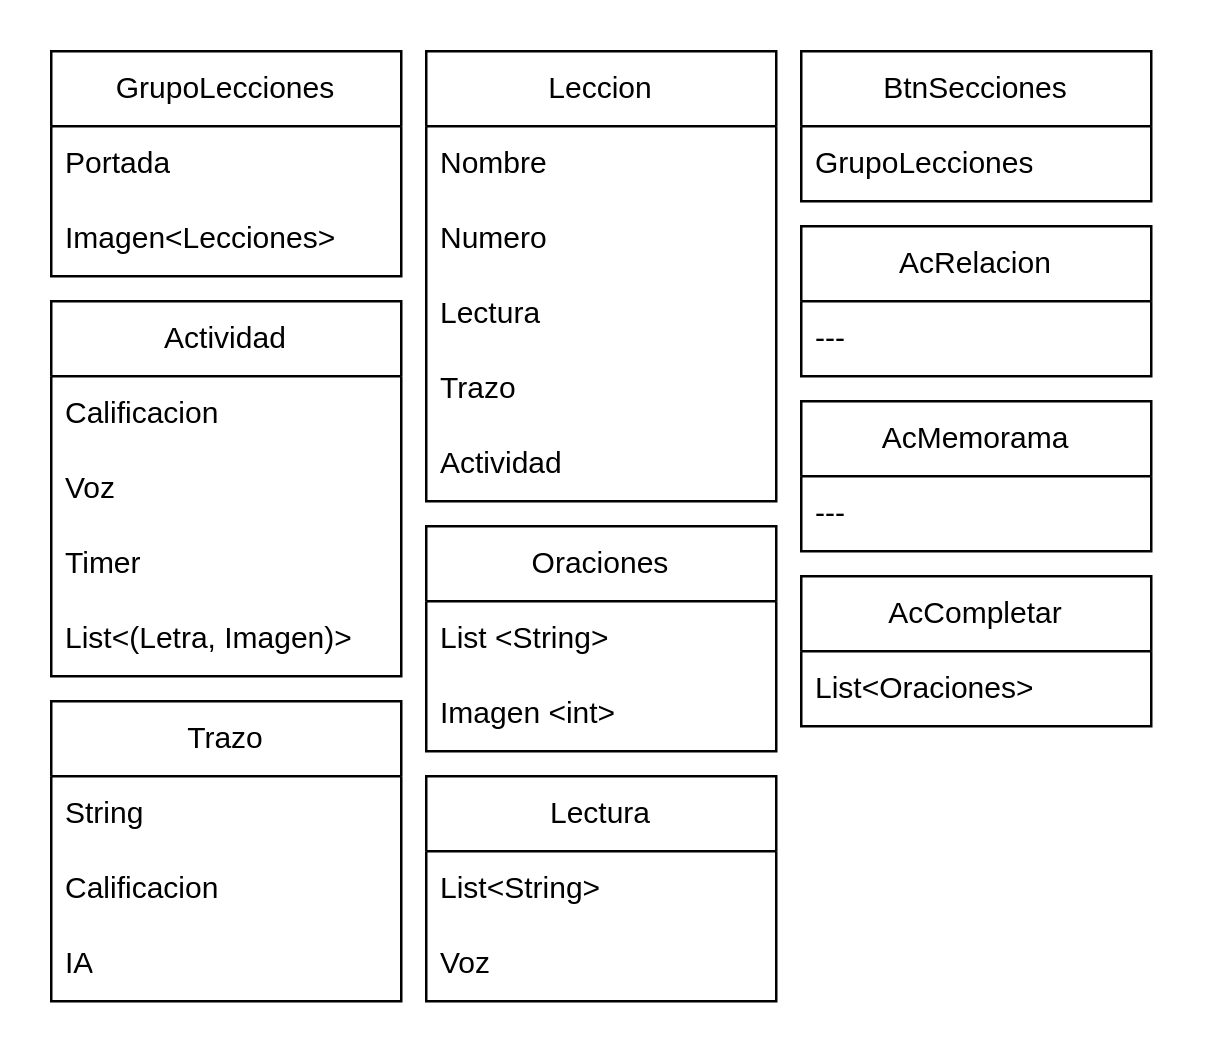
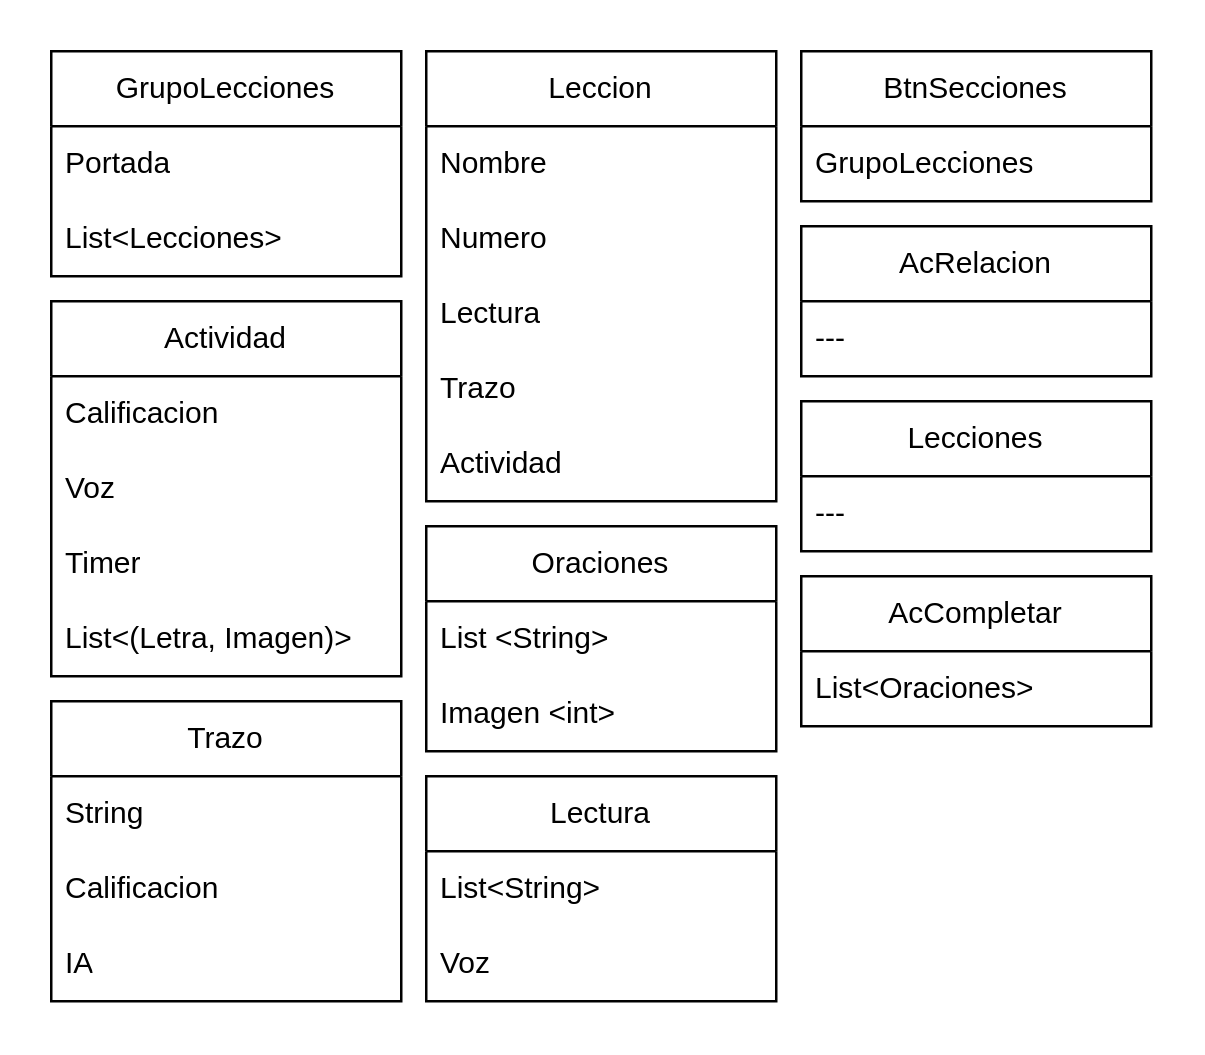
(205, 239) -> (184, 239)
(976, 439) -> (976, 439)
